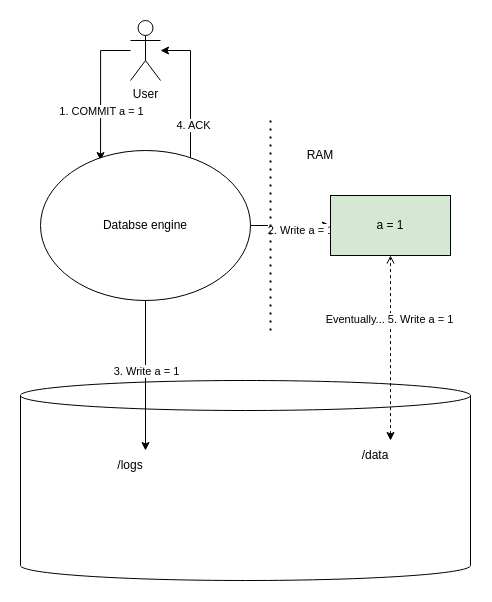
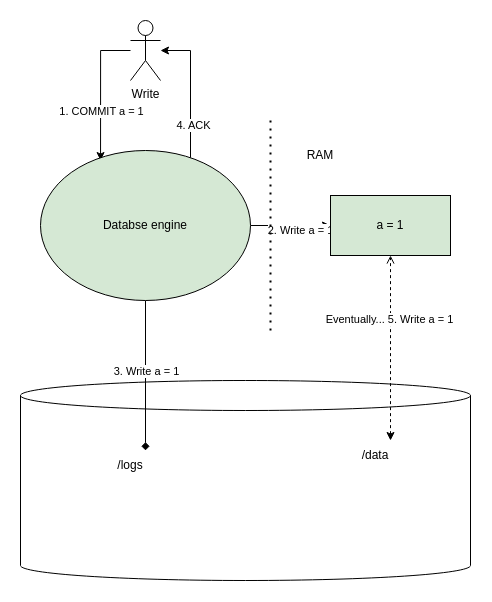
(146, 95) -> (146, 95)
(146, 226) -> (146, 226)
(146, 442) -> (146, 441)
